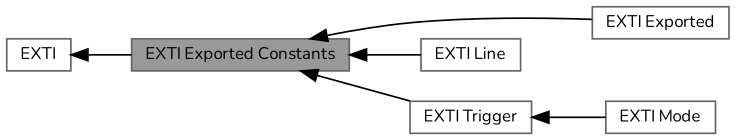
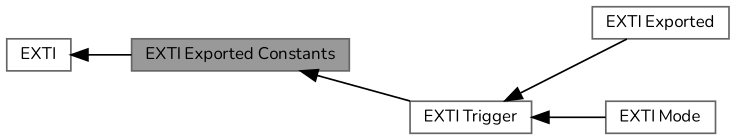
(459, 19) -> (574, 66)
(471, 55) -> none
